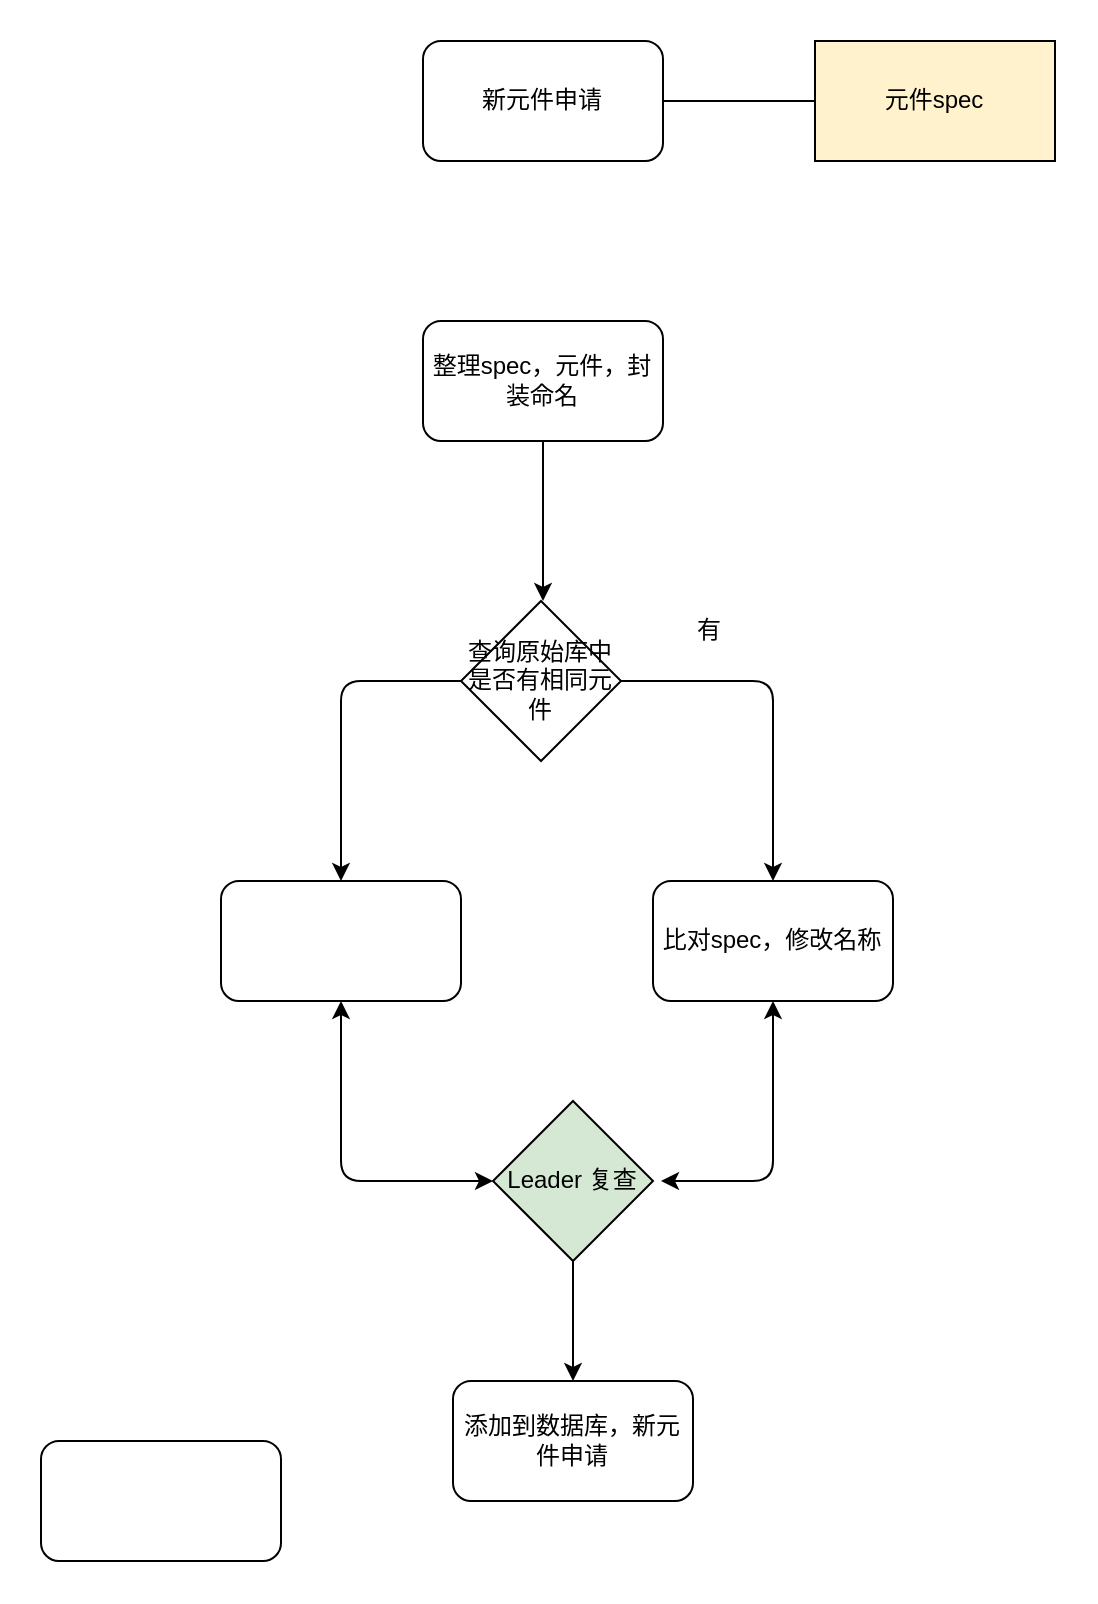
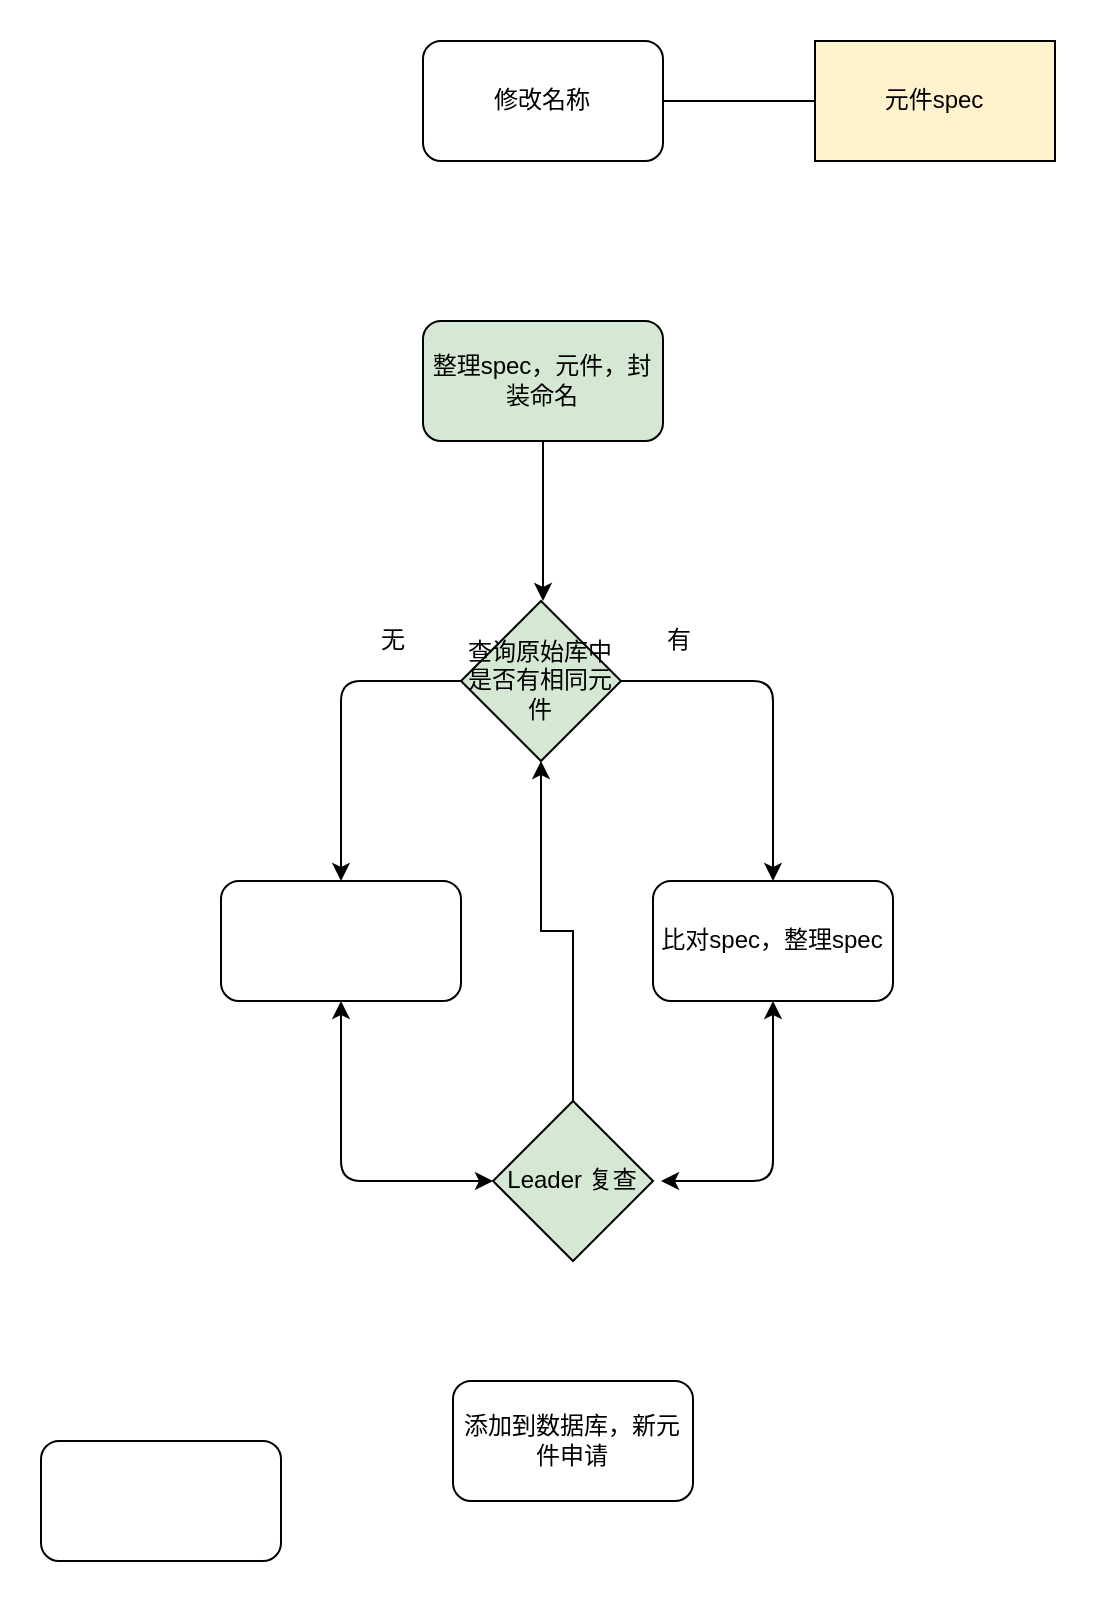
(543, 101) -> (543, 101)
(543, 381) -> (543, 381)
(709, 631) -> (679, 641)
none -> (393, 641)
(541, 681) -> (541, 681)
(773, 941) -> (773, 941)
(573, 1314) -> (564, 931)
